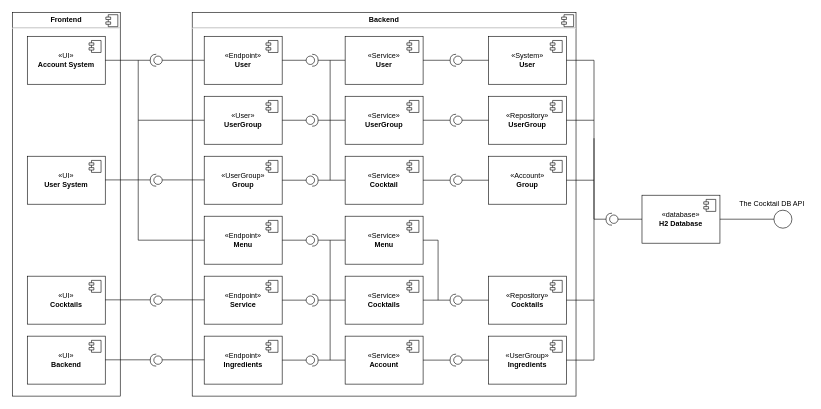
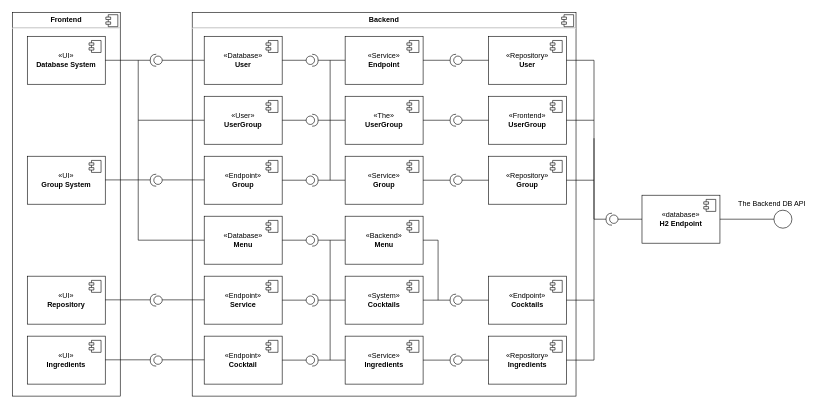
(66, 60) -> (66, 60)
(243, 60) -> (243, 60)
(384, 60) -> (384, 60)
(528, 60) -> (528, 60)
(384, 120) -> (384, 120)
(528, 120) -> (528, 120)
(66, 180) -> (66, 180)
(243, 180) -> (243, 180)
(384, 180) -> (384, 180)
(528, 180) -> (528, 180)
(773, 204) -> (773, 204)
(681, 219) -> (681, 219)
(243, 240) -> (243, 240)
(384, 240) -> (384, 240)
(66, 300) -> (66, 300)
(384, 300) -> (384, 300)
(528, 300) -> (528, 300)
(66, 360) -> (66, 360)
(243, 360) -> (243, 360)
(384, 360) -> (384, 360)
(528, 360) -> (528, 360)
